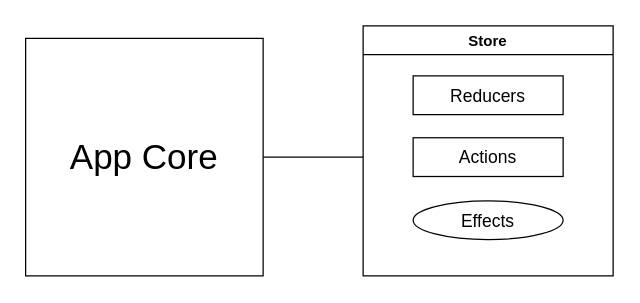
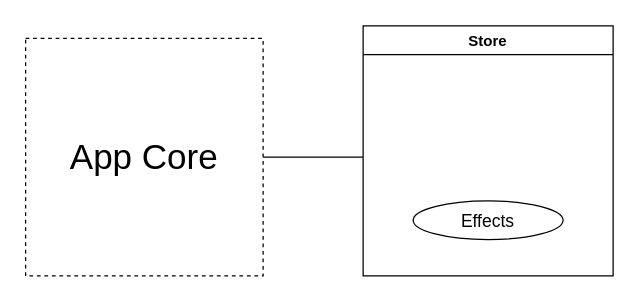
(488, 95) -> none
(144, 157) -> (144, 157)
(488, 157) -> none
